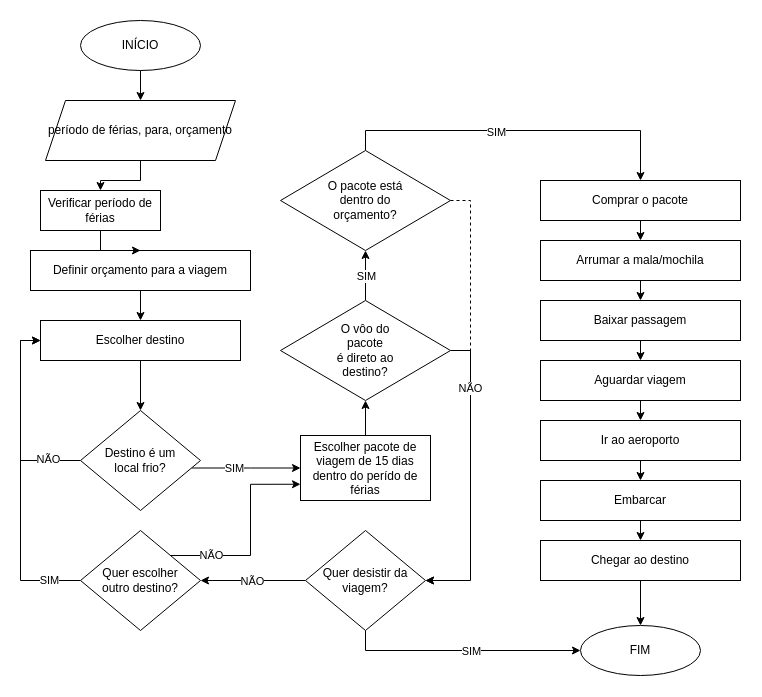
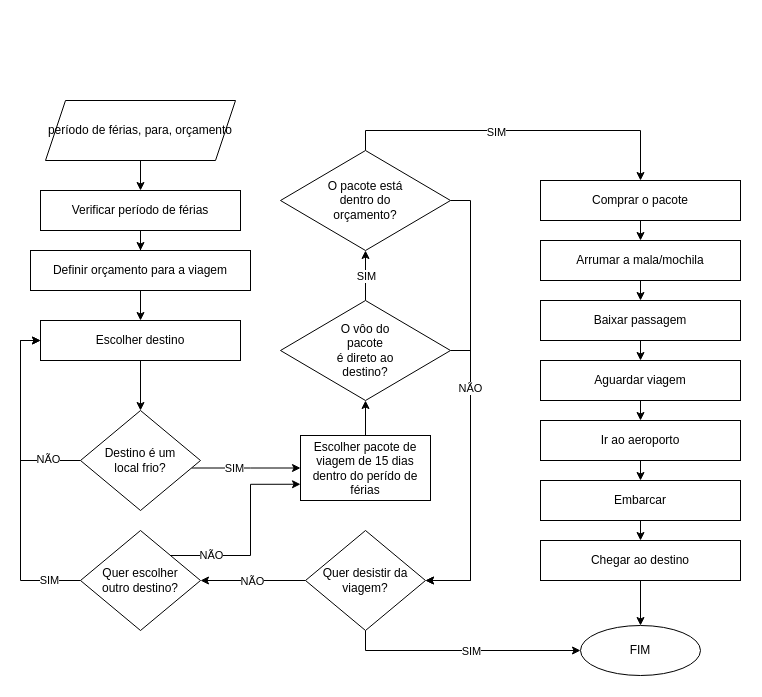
(141, 46) -> none
(141, 82) -> none
(101, 211) -> (141, 211)
(471, 265) -> (471, 265)
